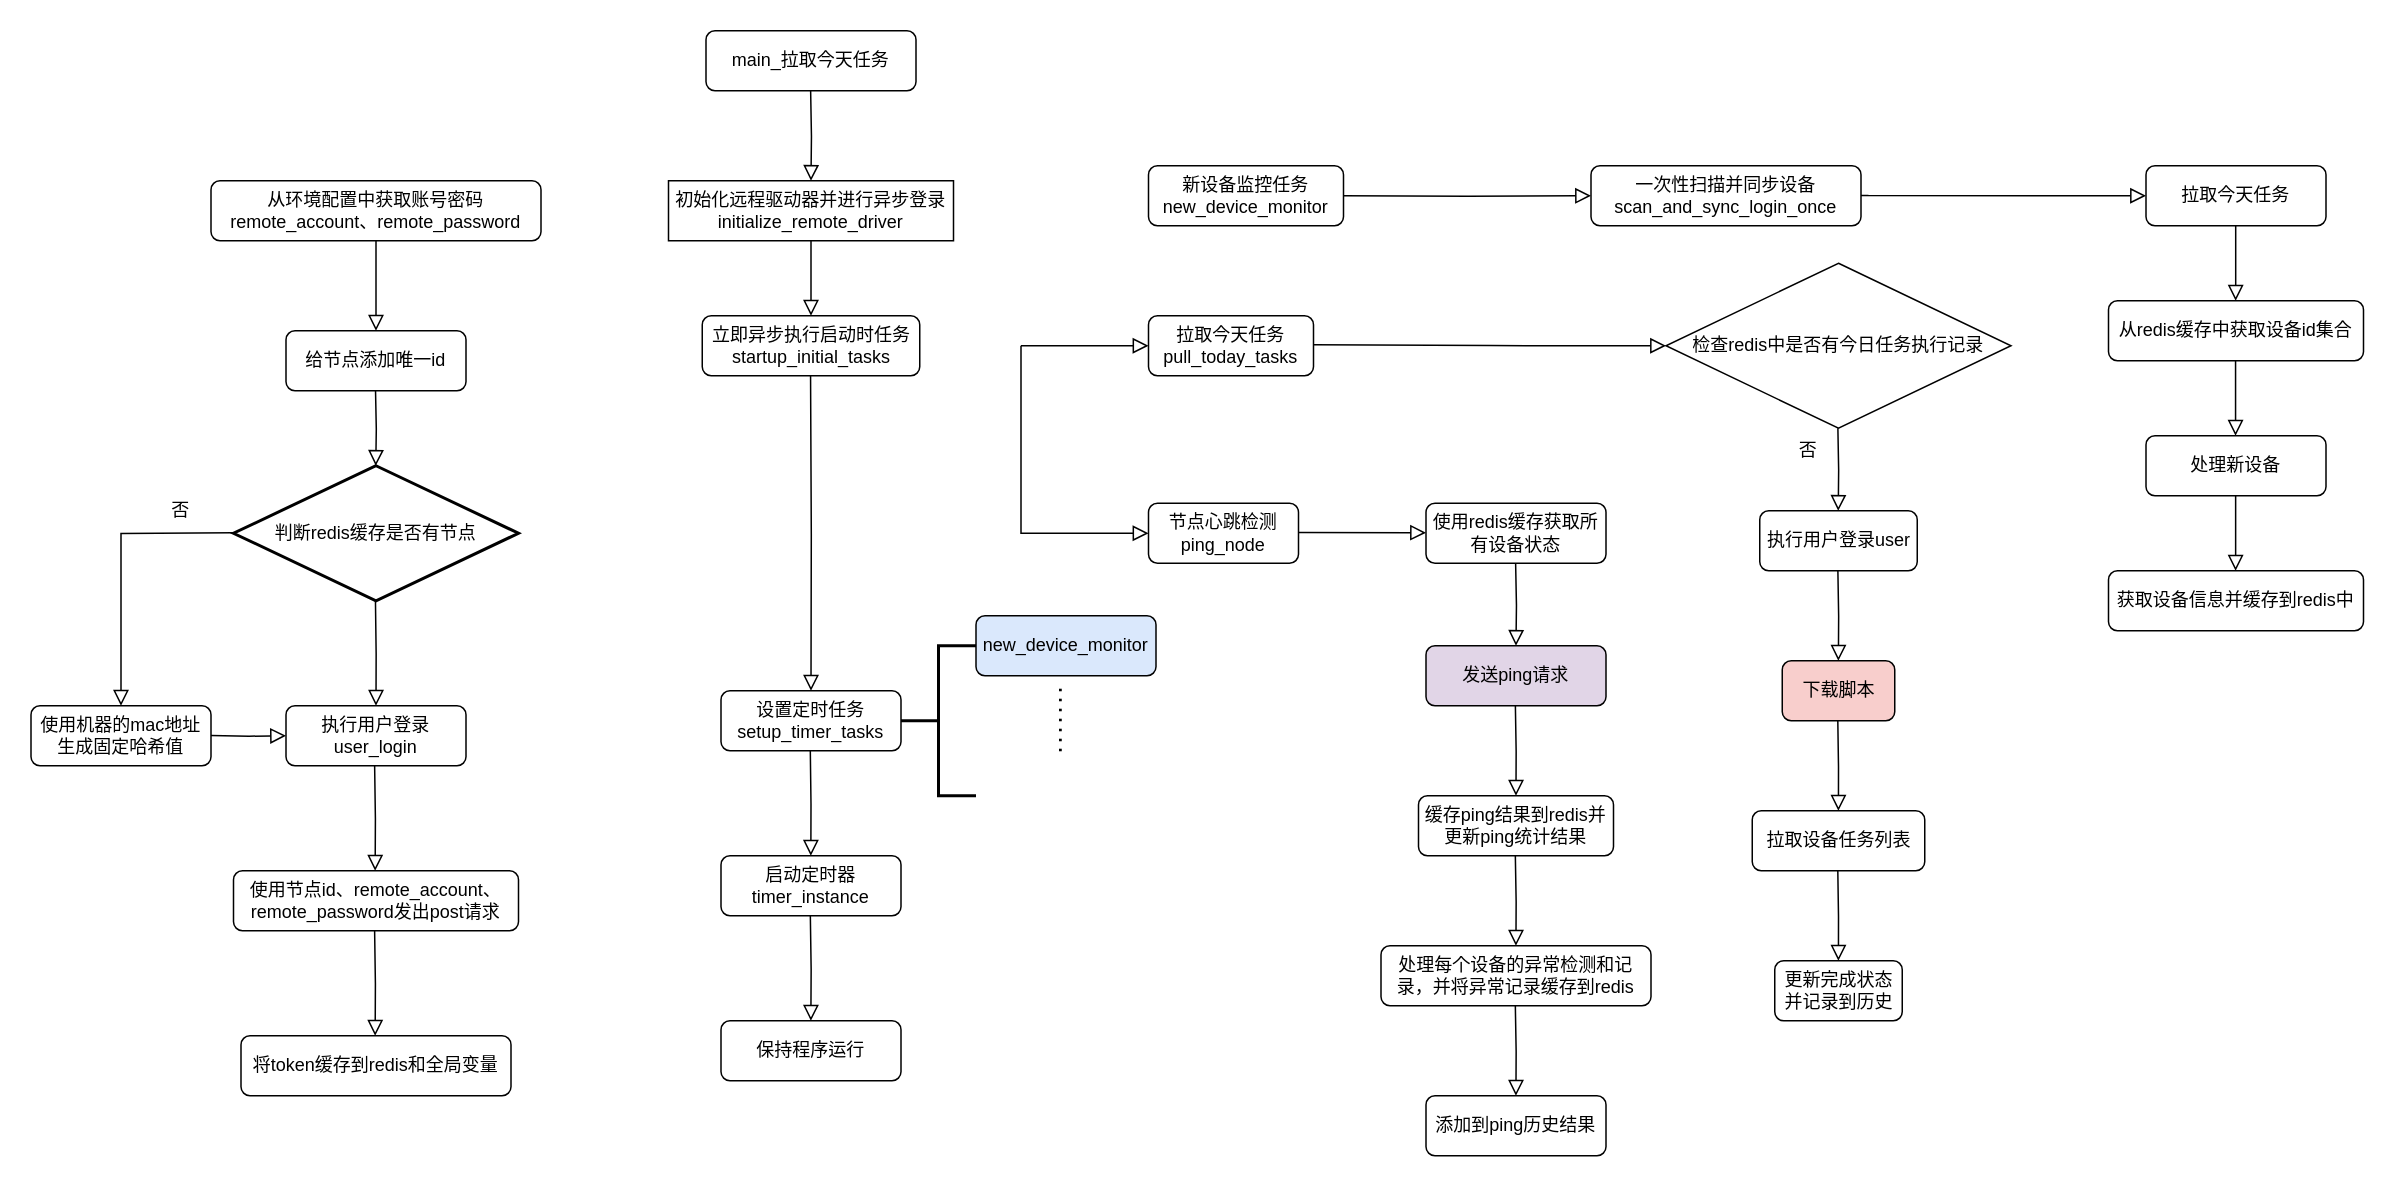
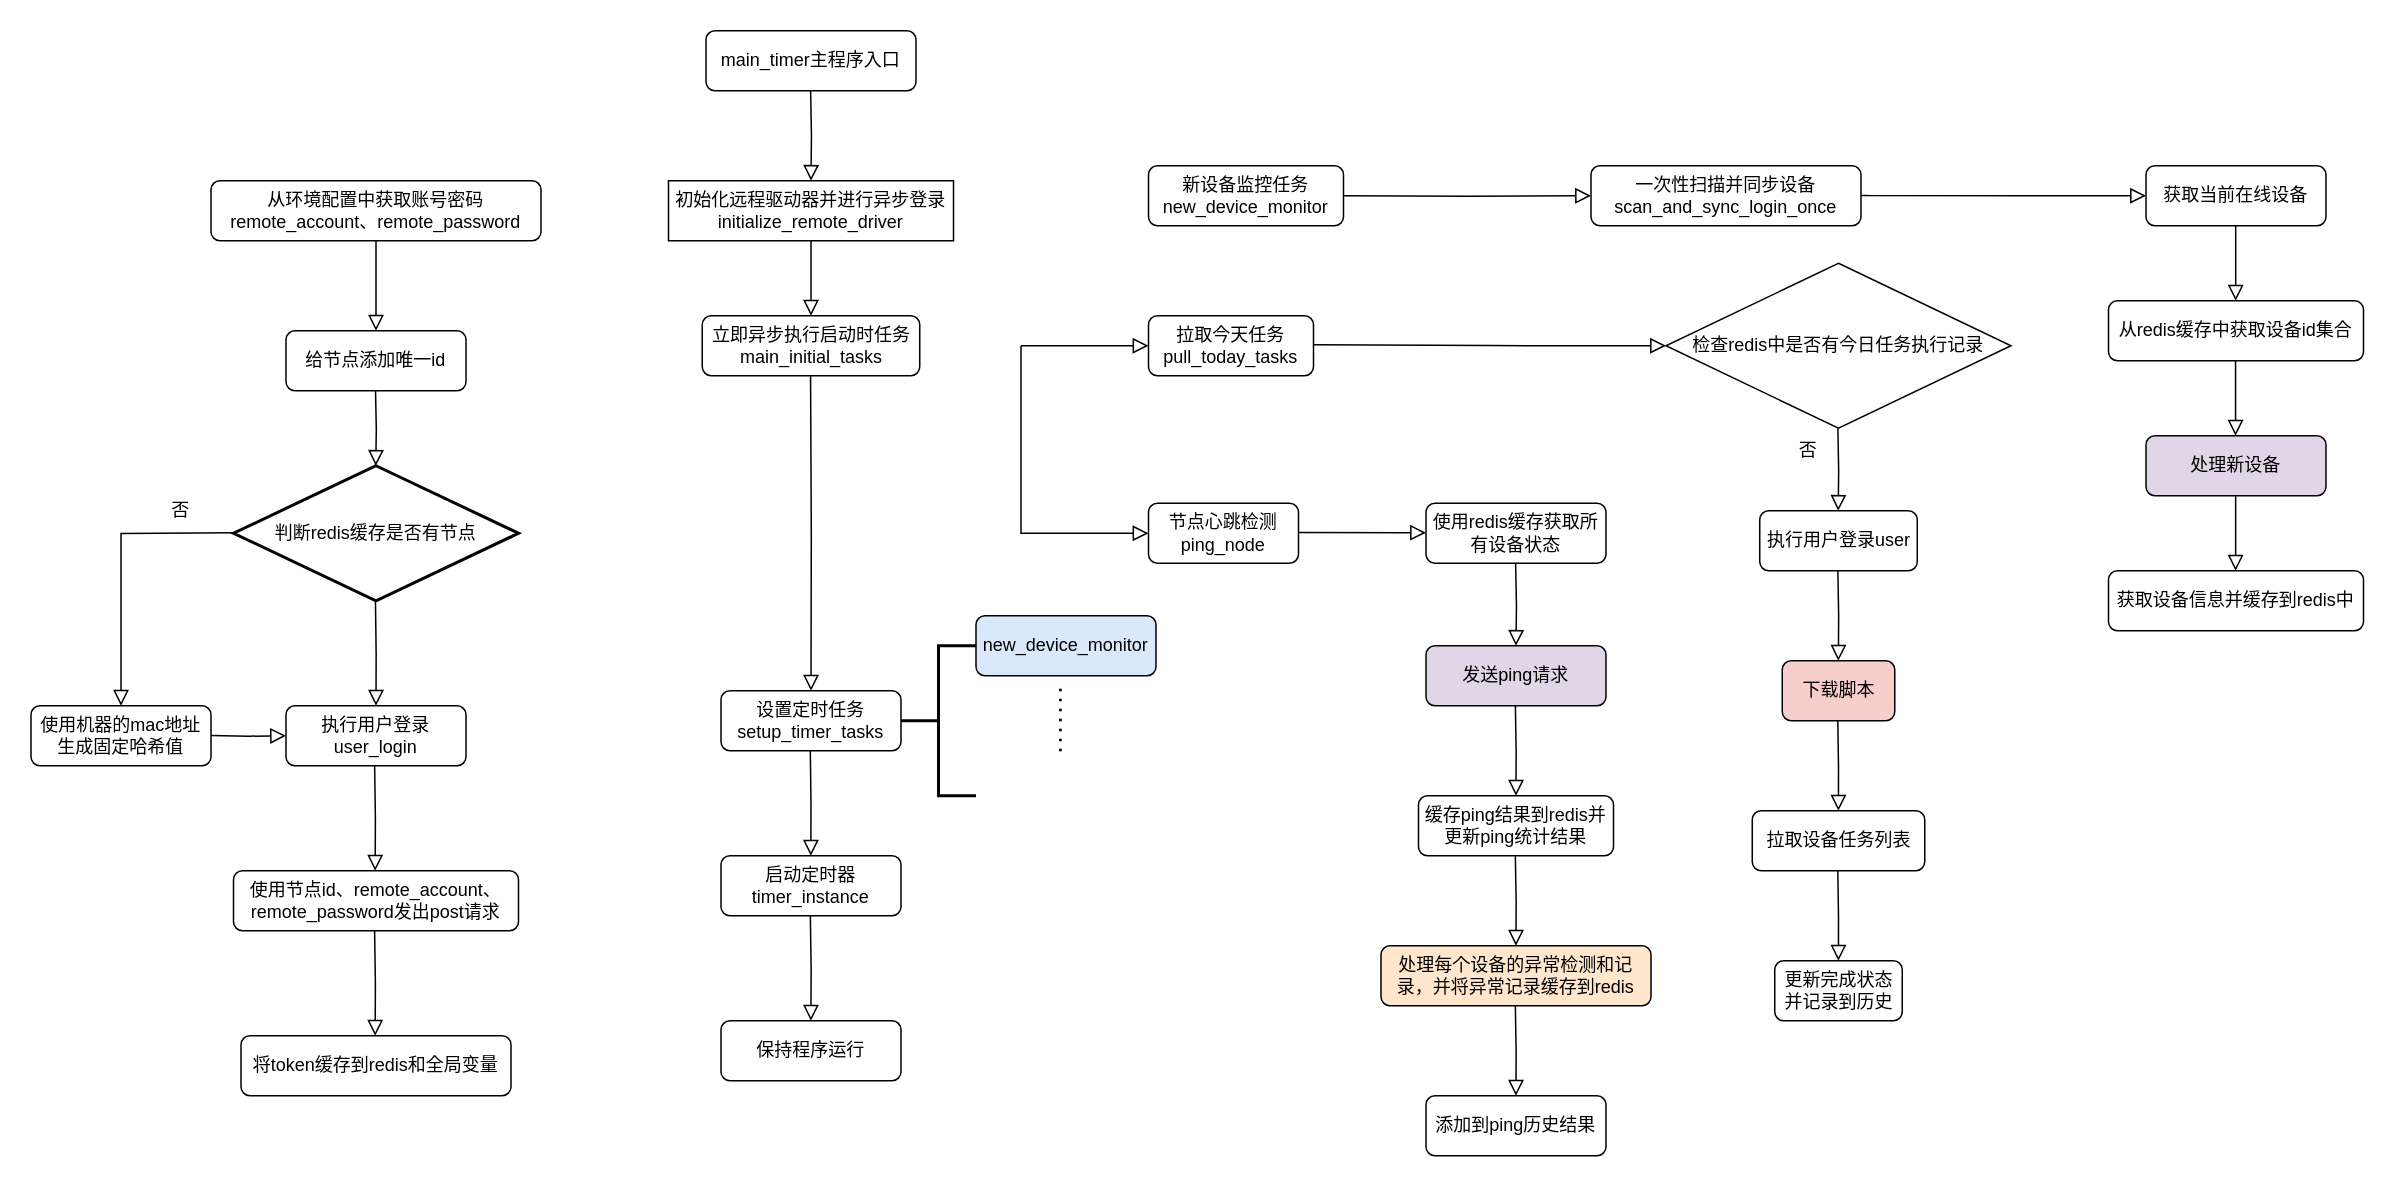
(811, 61) -> (811, 61)
(2236, 196) -> (2236, 196)
(812, 346) -> (812, 346)
(2236, 466) -> (2236, 466)
(1516, 976) -> (1516, 976)
